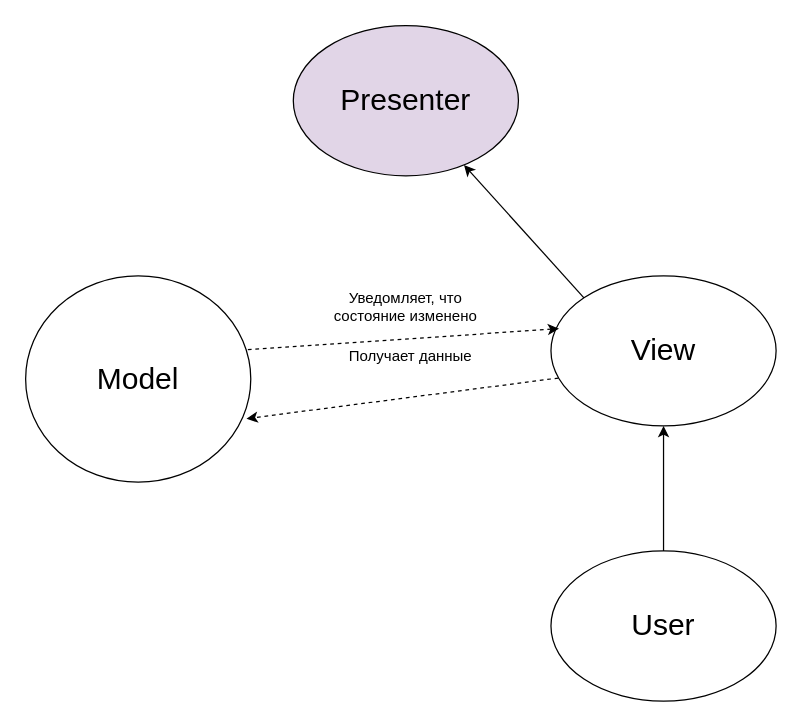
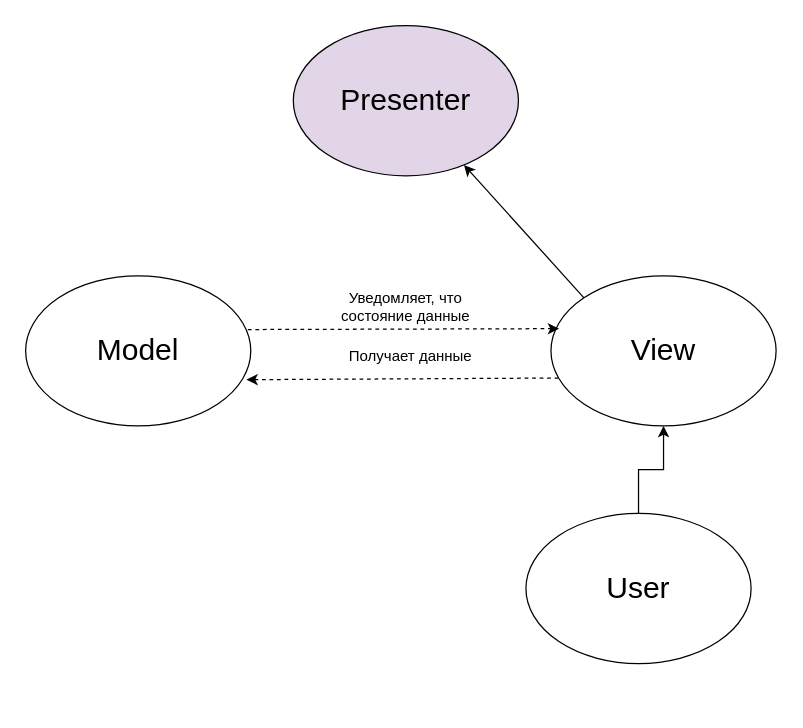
(406, 307) -> (406, 307)
(138, 379) -> (138, 351)
(663, 626) -> (638, 588)
